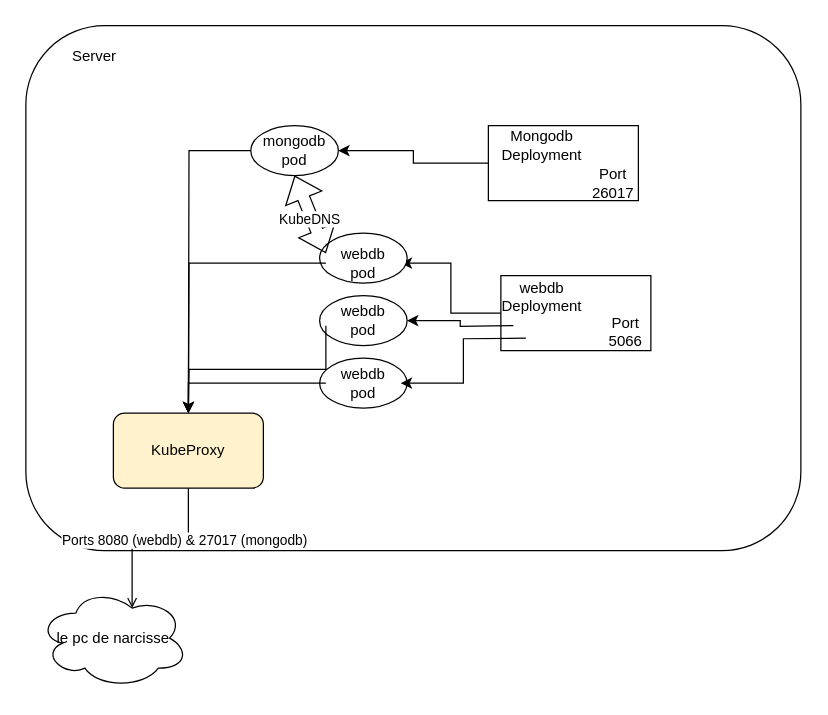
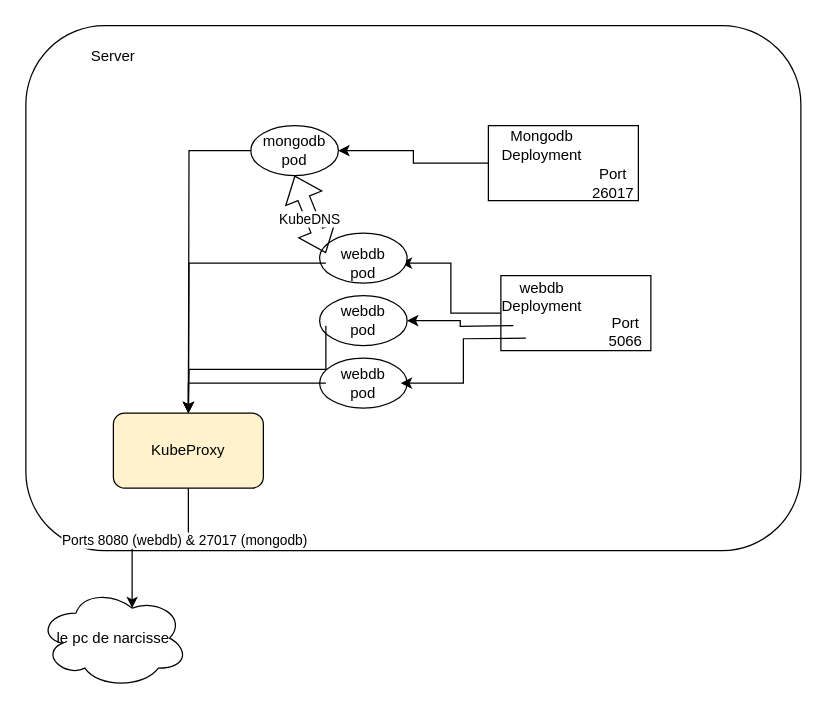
(94, 57) -> (113, 57)
(132, 600) -> (132, 598)
